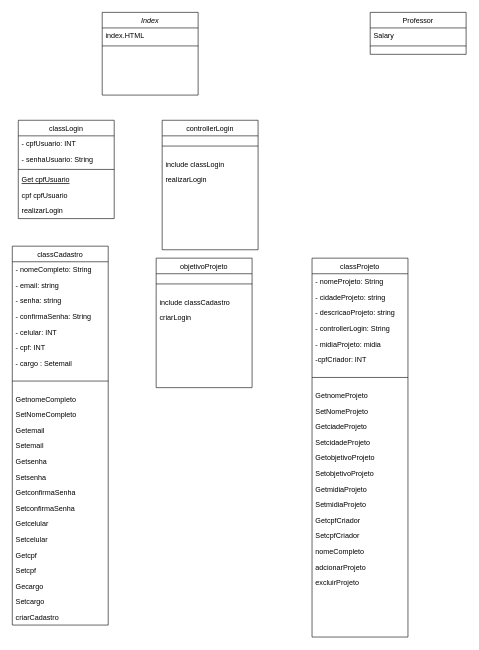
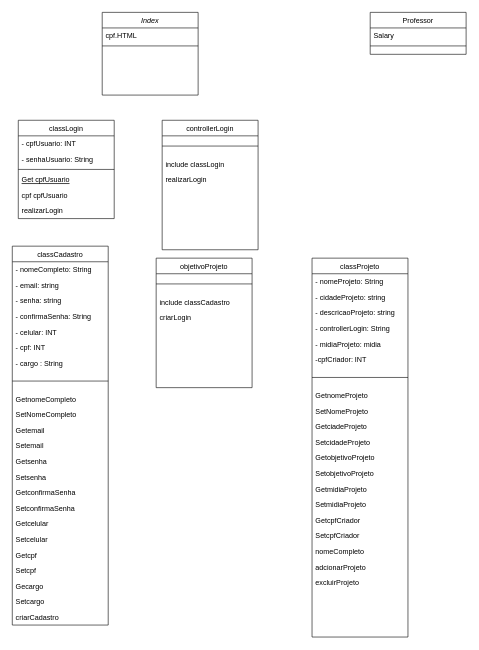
(124, 36) -> (121, 36)
(46, 364) -> (43, 364)
